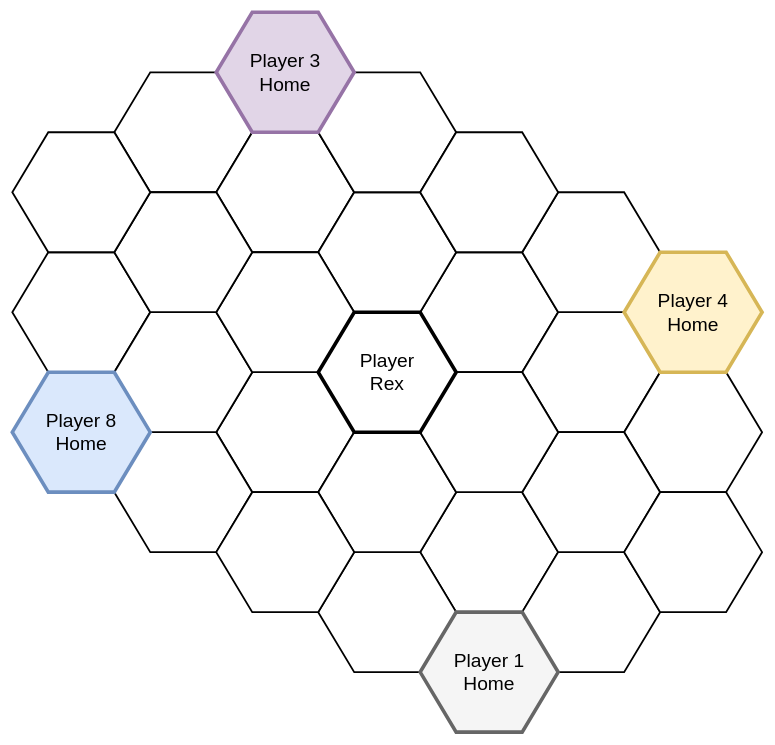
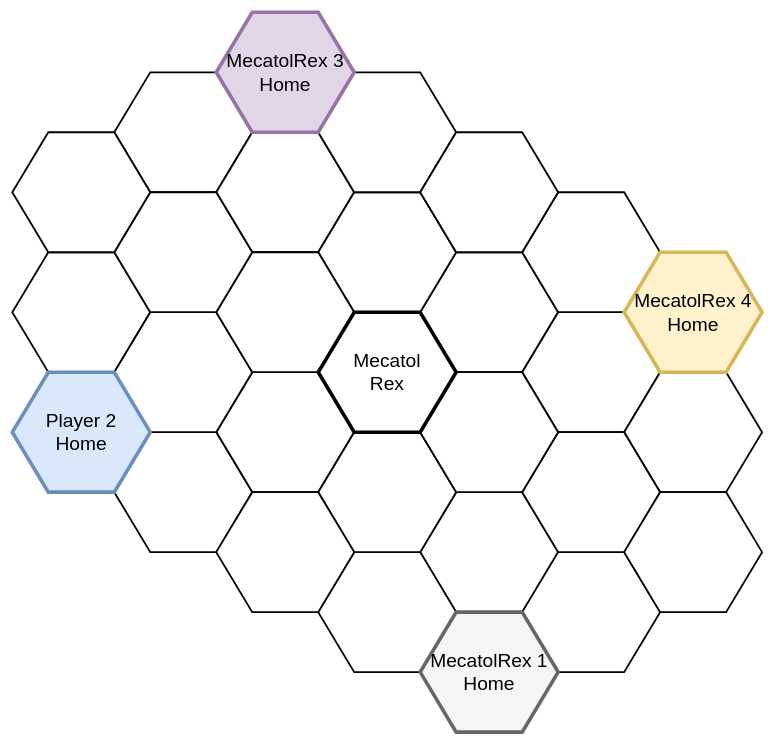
(285, 72) -> (285, 72)
(693, 312) -> (693, 312)
(387, 372) -> (387, 372)
(81, 432) -> (81, 432)
(489, 672) -> (489, 672)
